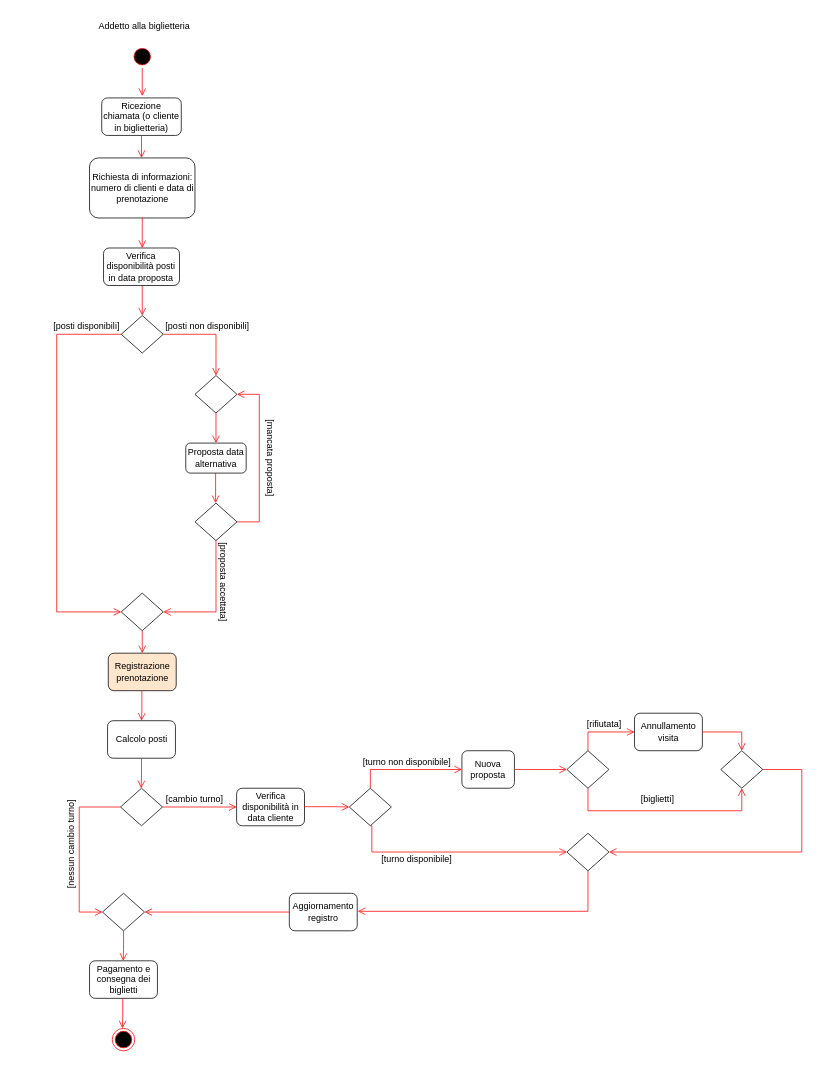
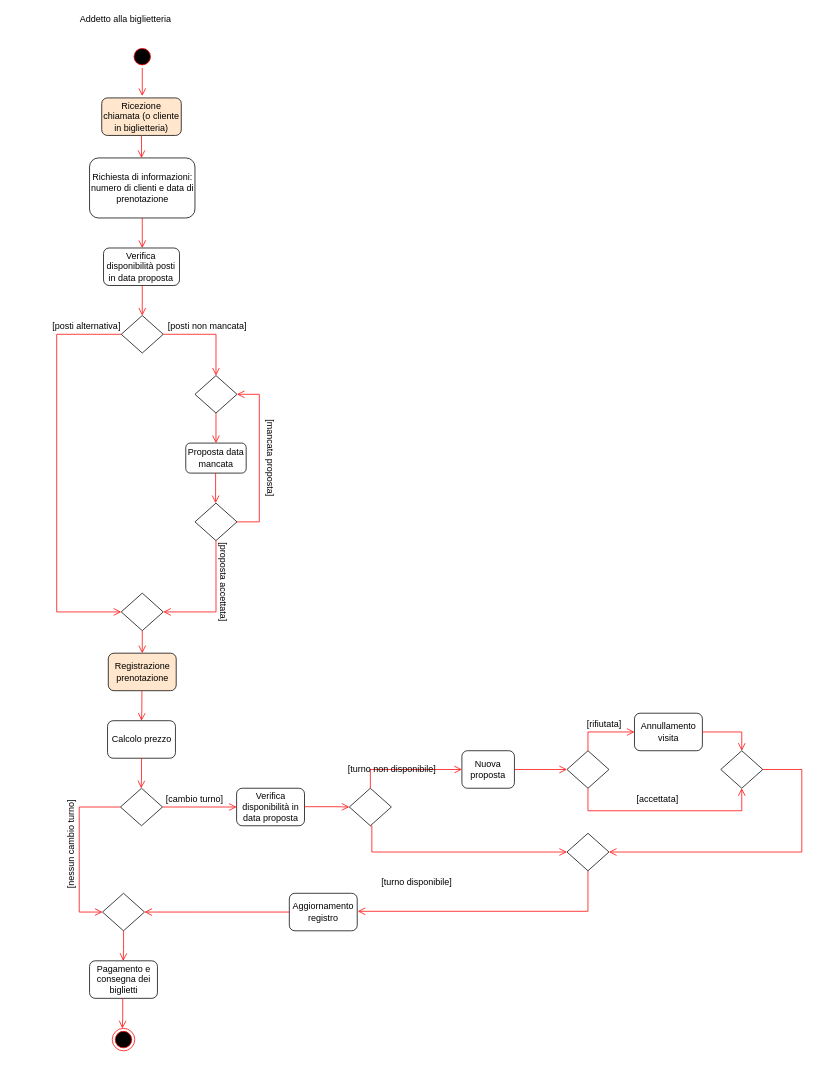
(145, 27) -> (126, 19)
(141, 117) -> (141, 117)
(87, 327) -> (87, 327)
(207, 327) -> (207, 327)
(216, 458) -> (216, 458)
(142, 739) -> (142, 739)
(407, 762) -> (392, 769)
(657, 799) -> (657, 799)
(271, 807) -> (271, 807)
(417, 859) -> (417, 882)
